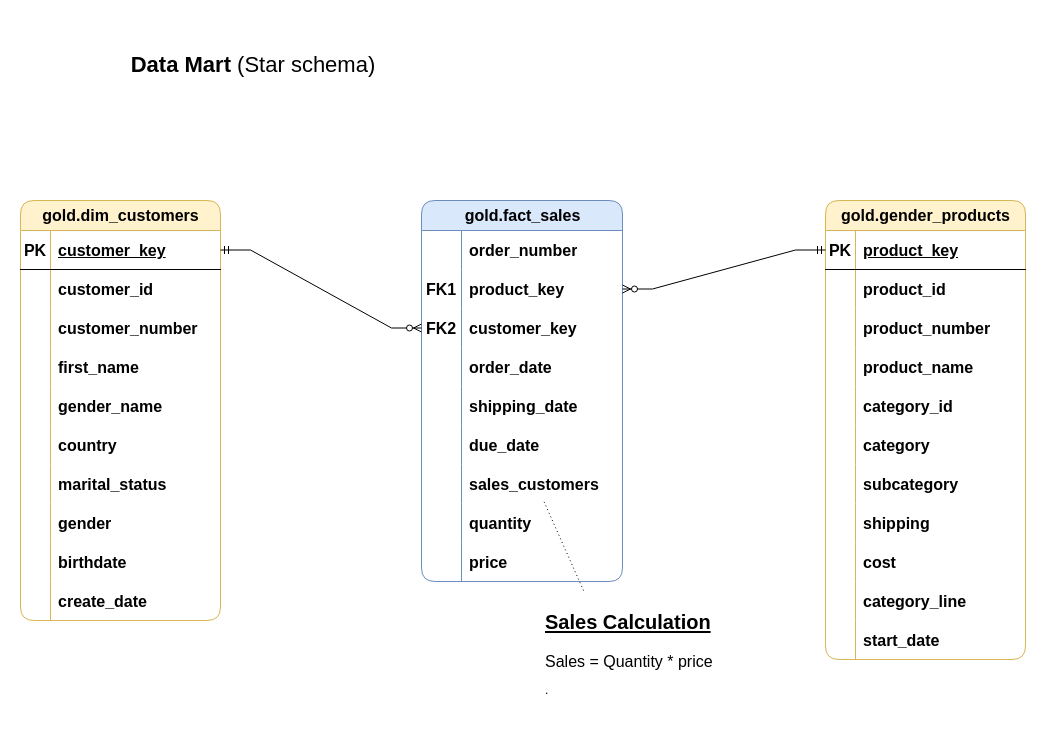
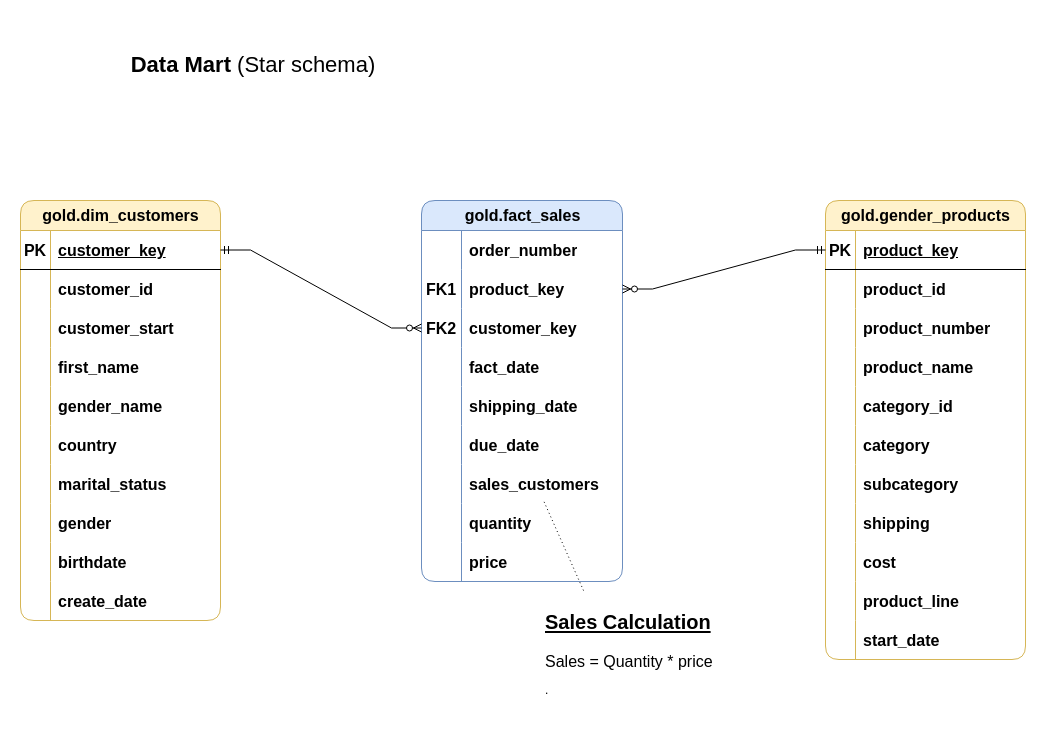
(126, 329) -> (121, 329)
(514, 368) -> (510, 368)
(918, 602) -> (913, 602)
